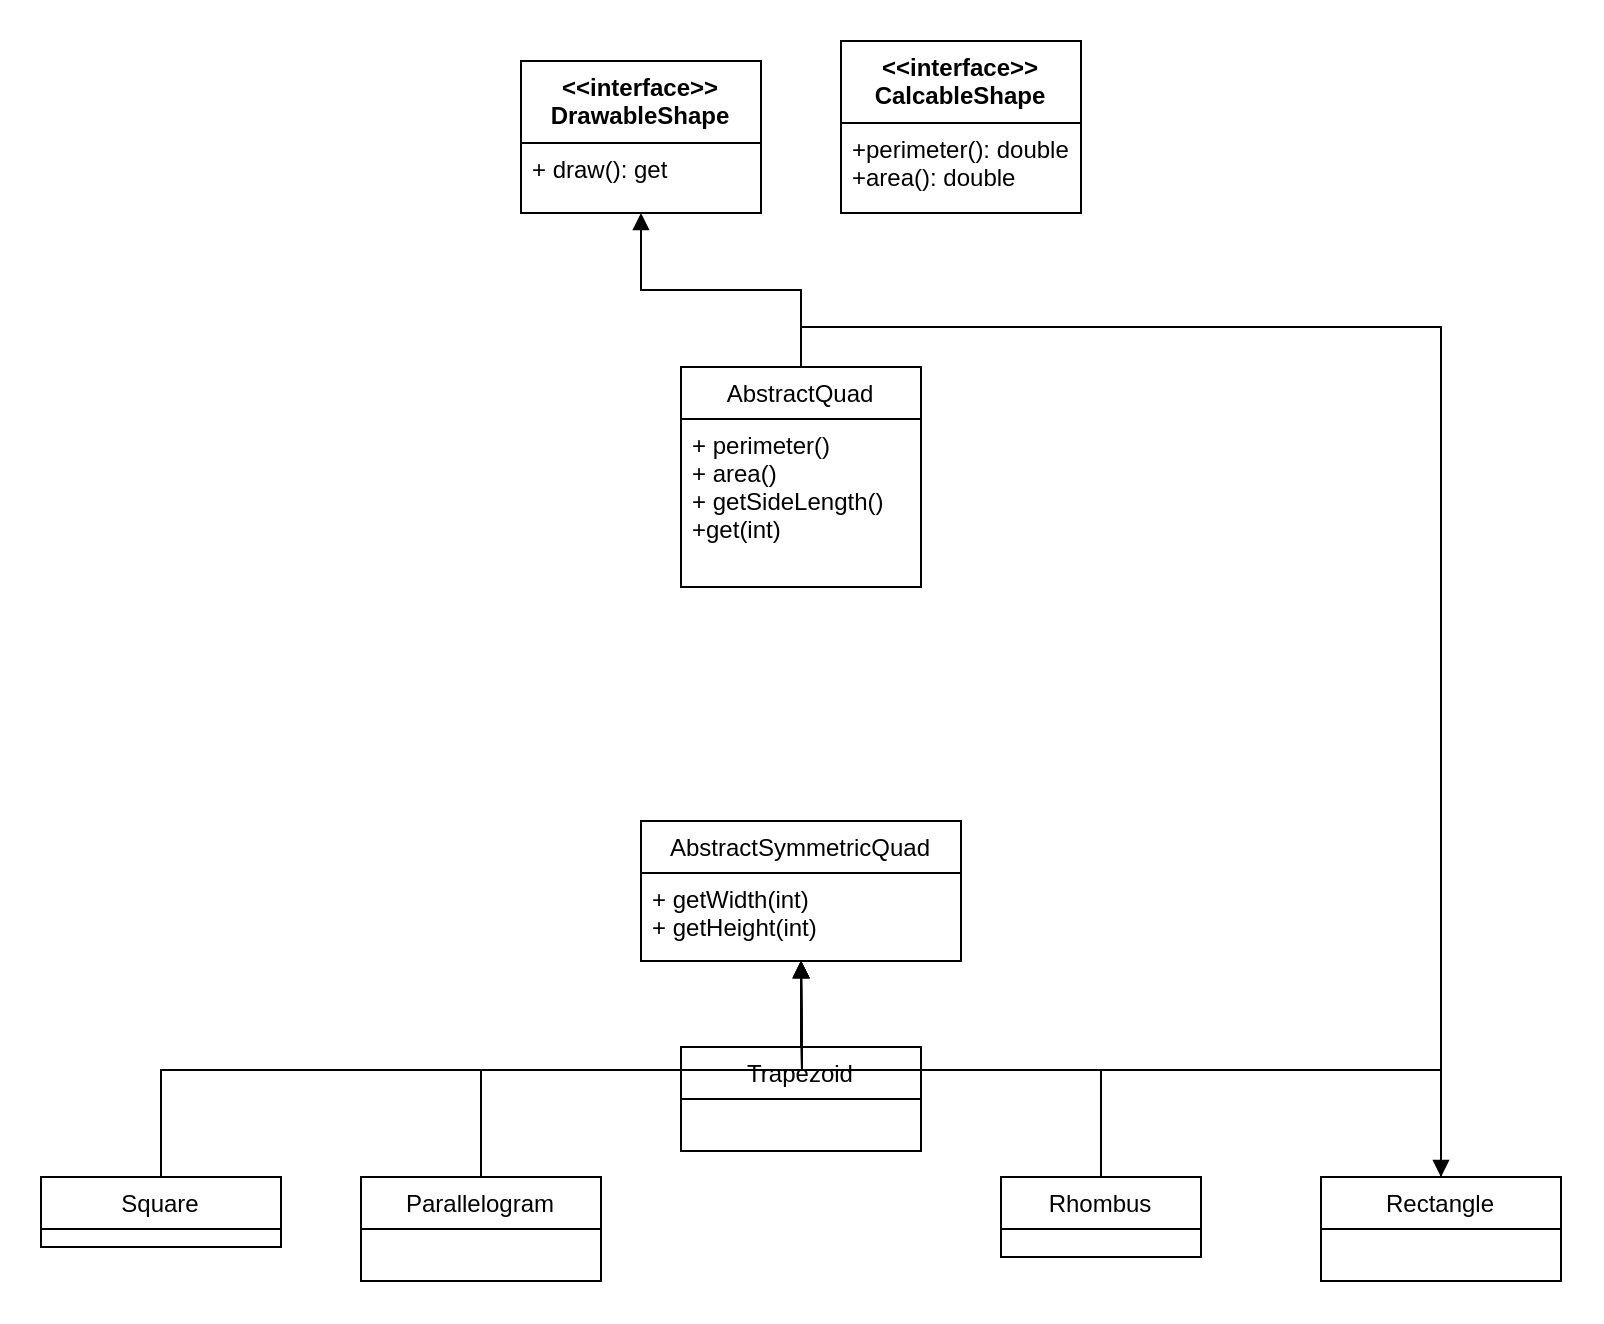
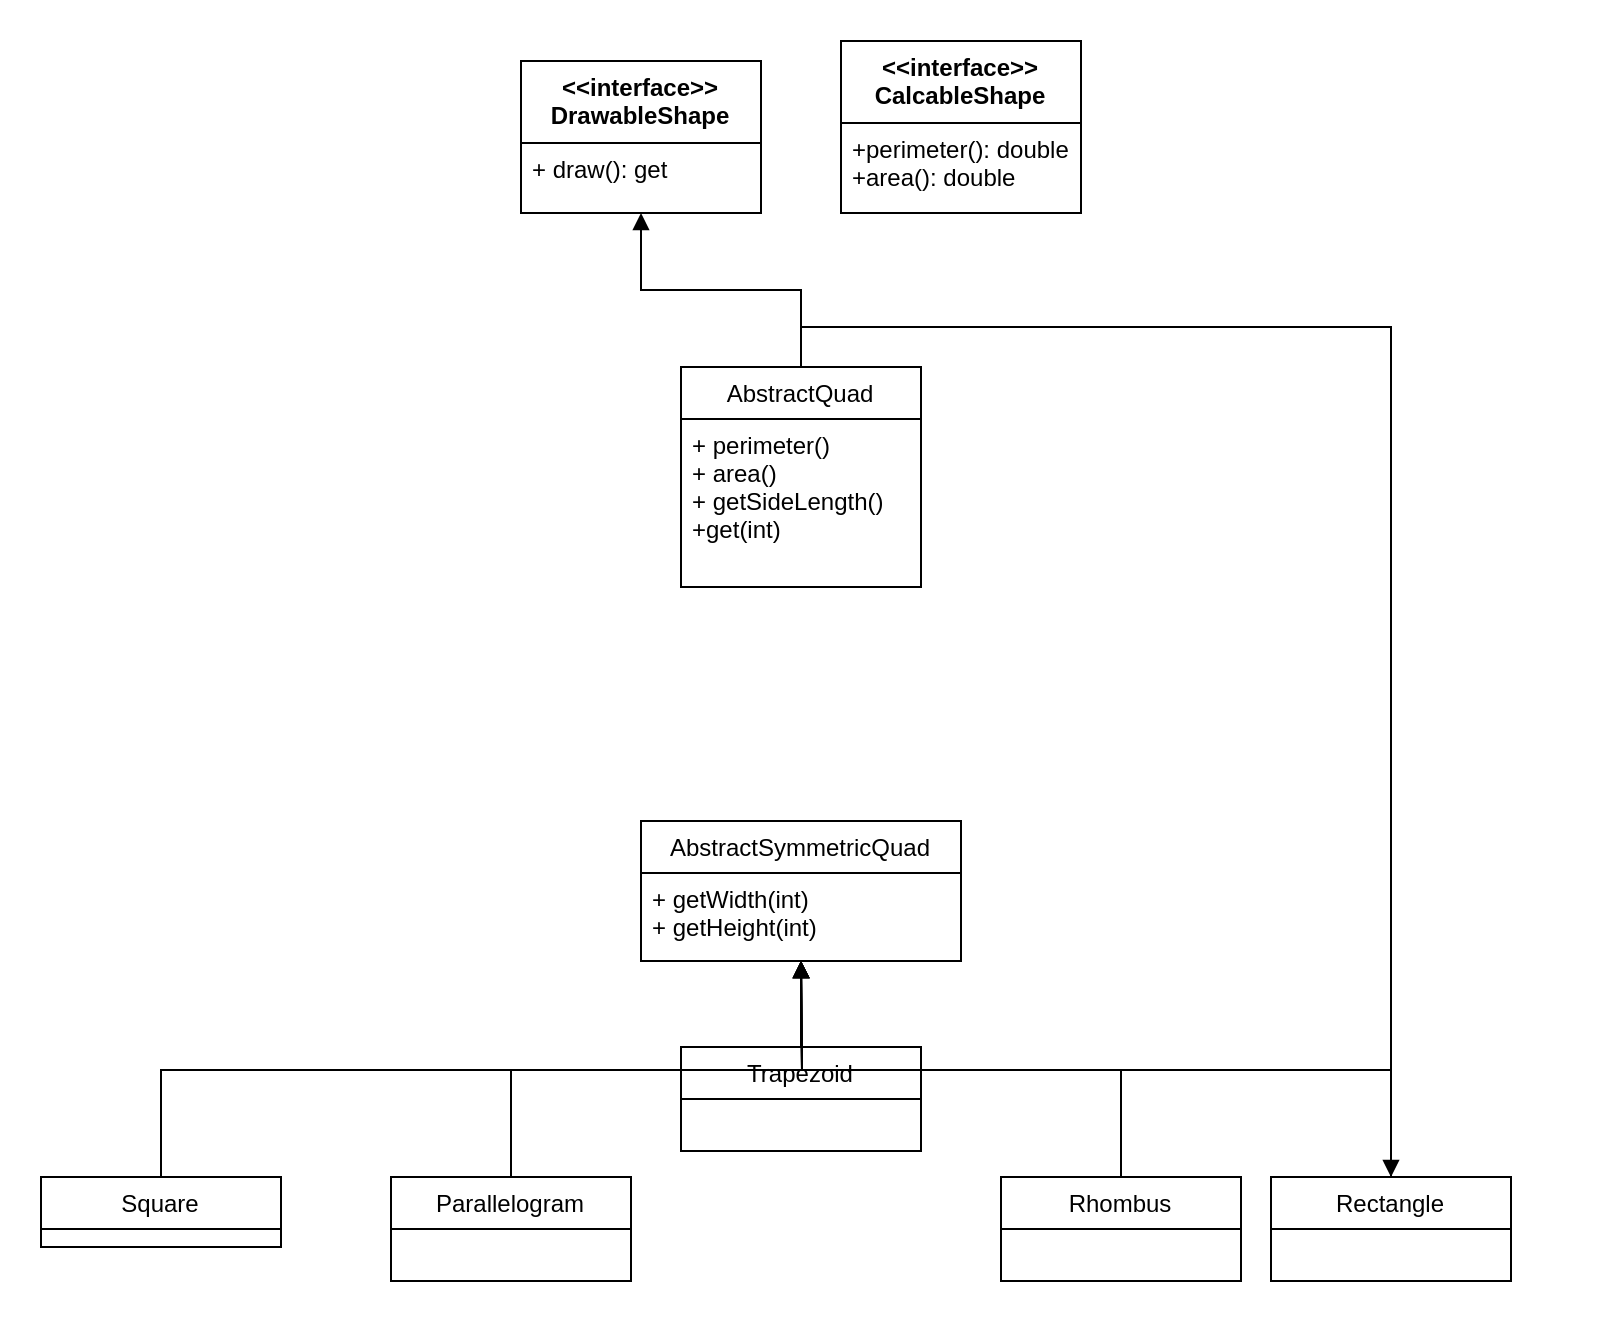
(1101, 1217) -> (1121, 1229)
(481, 1229) -> (511, 1229)
(1441, 1229) -> (1391, 1229)
